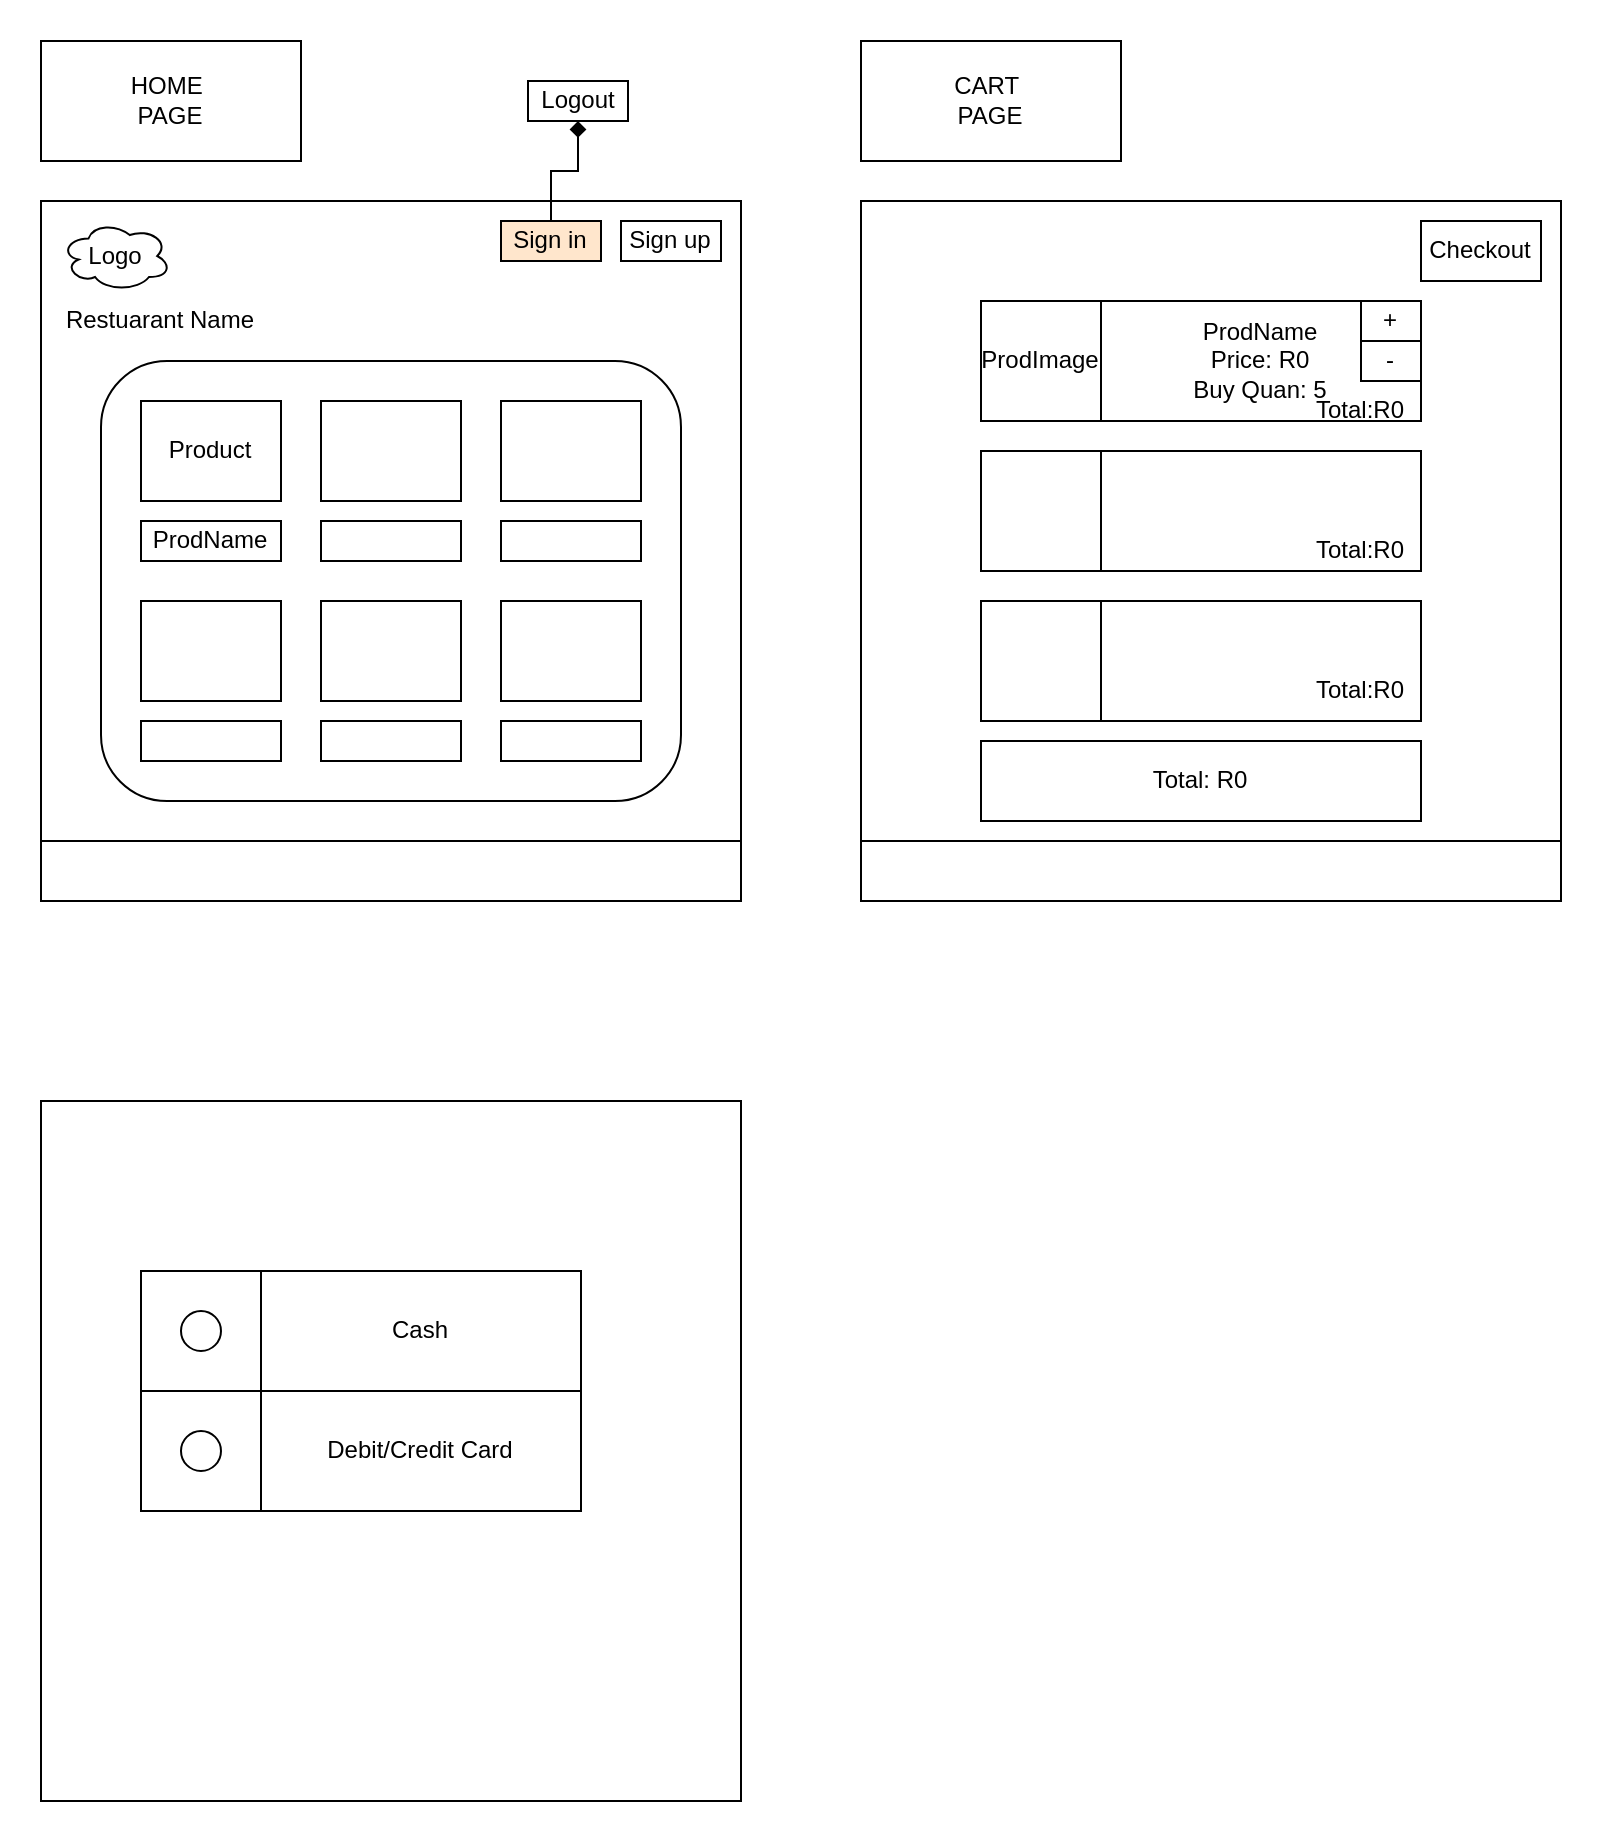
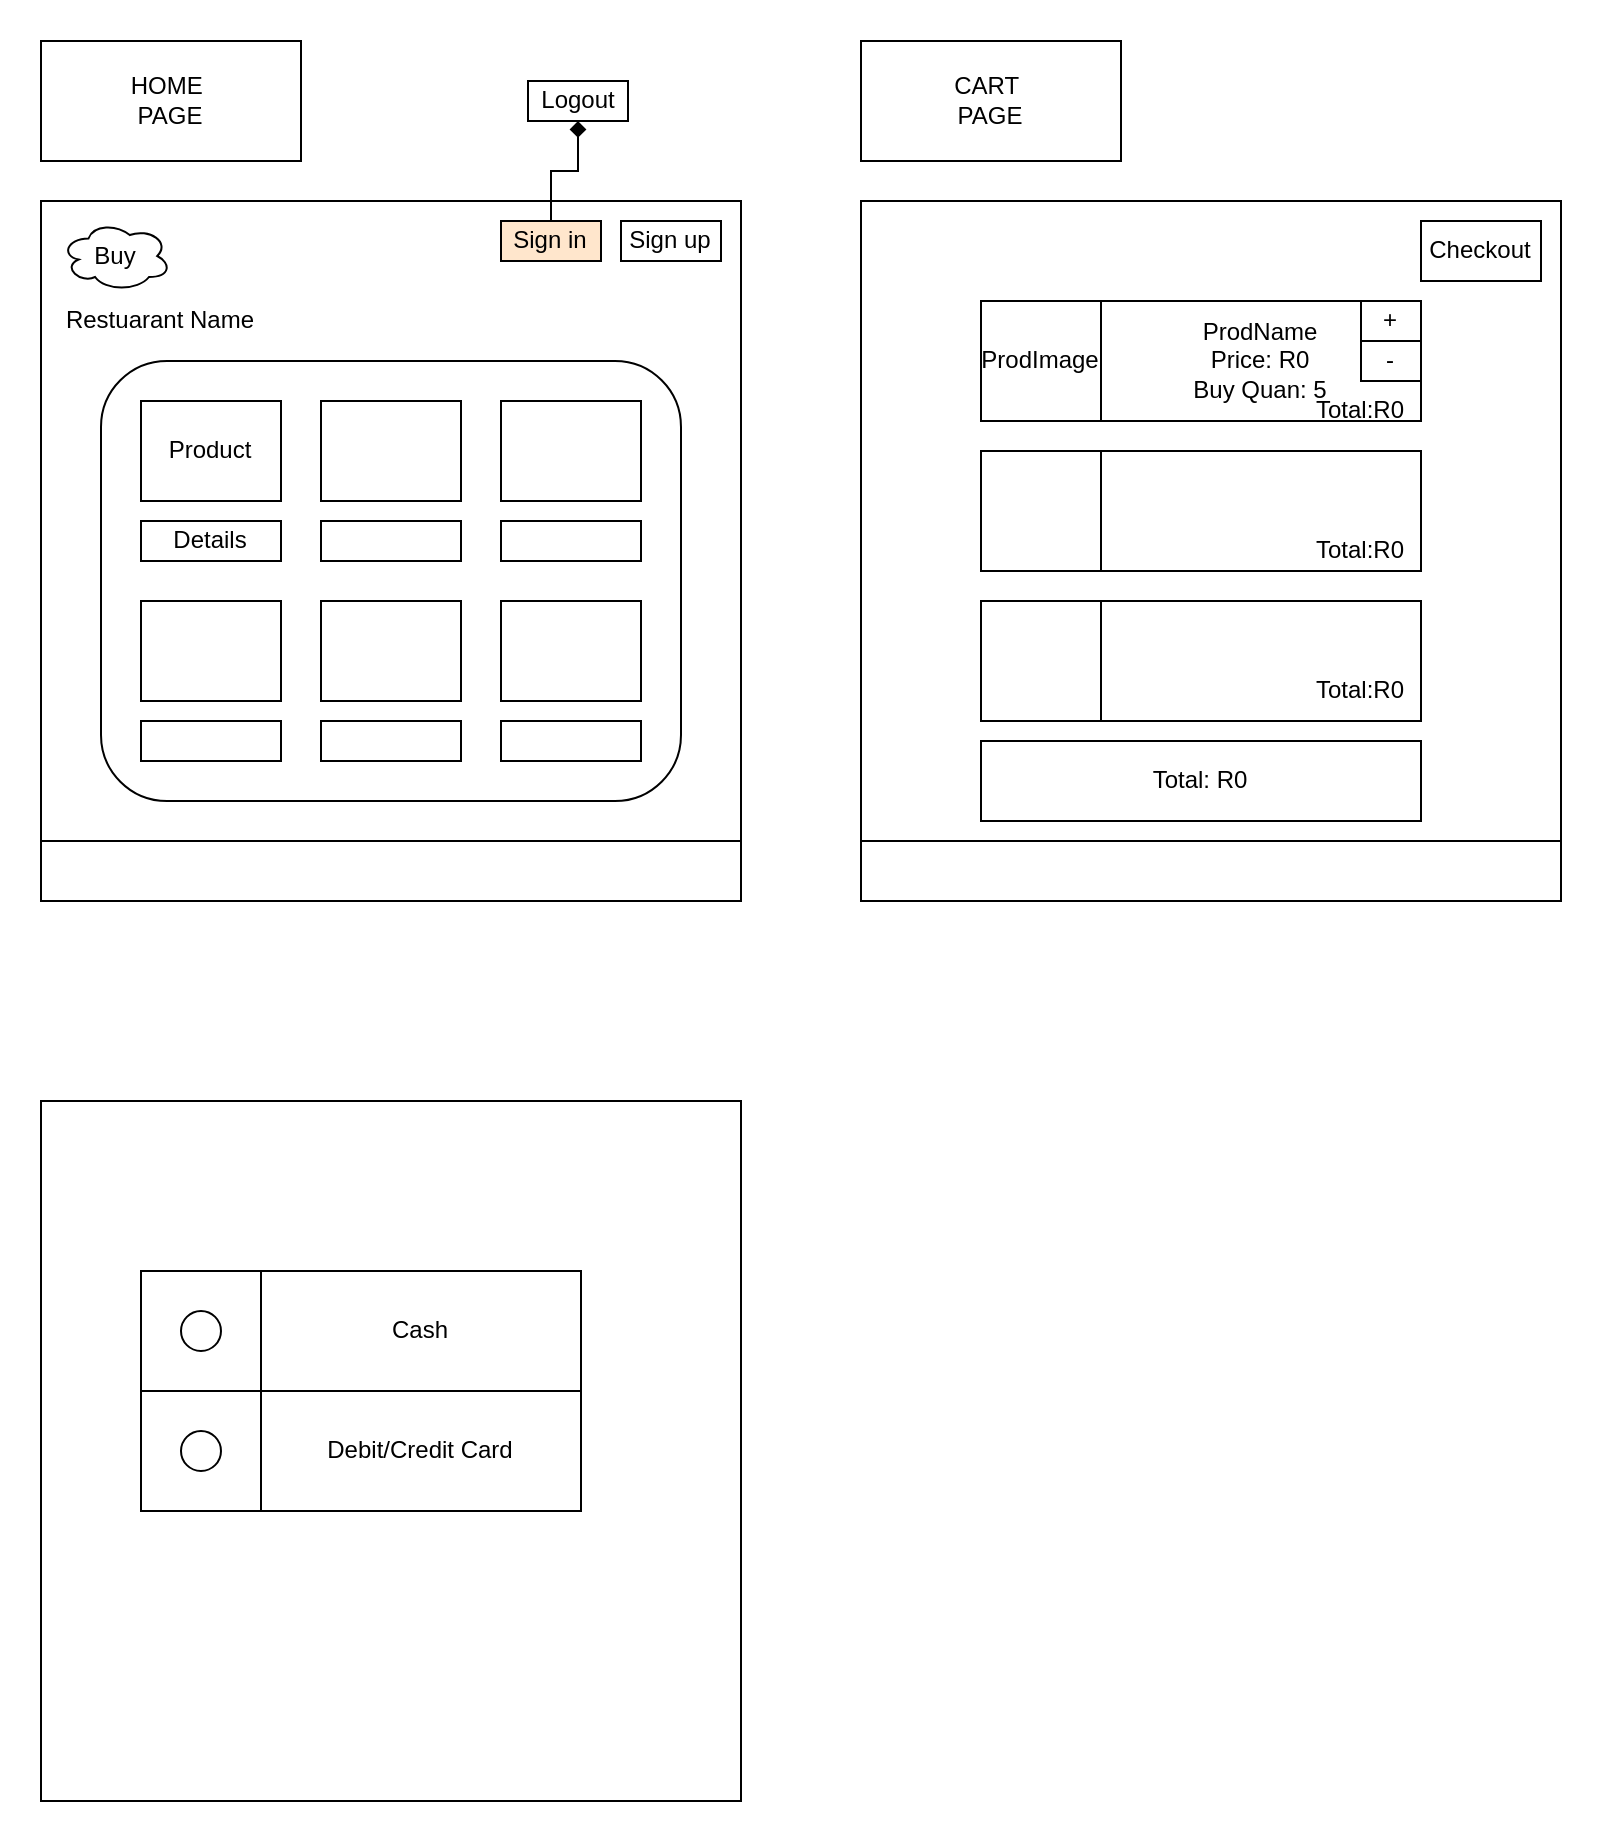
(116, 257) -> (116, 257)
(211, 541) -> (211, 541)
